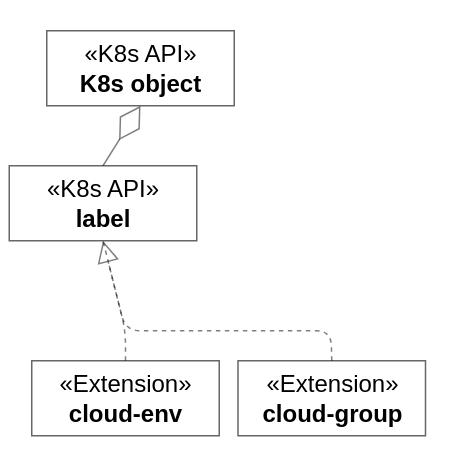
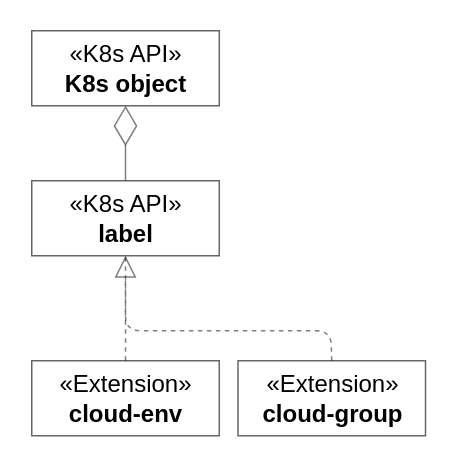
(140, 68) -> (125, 68)
(103, 203) -> (125, 218)
